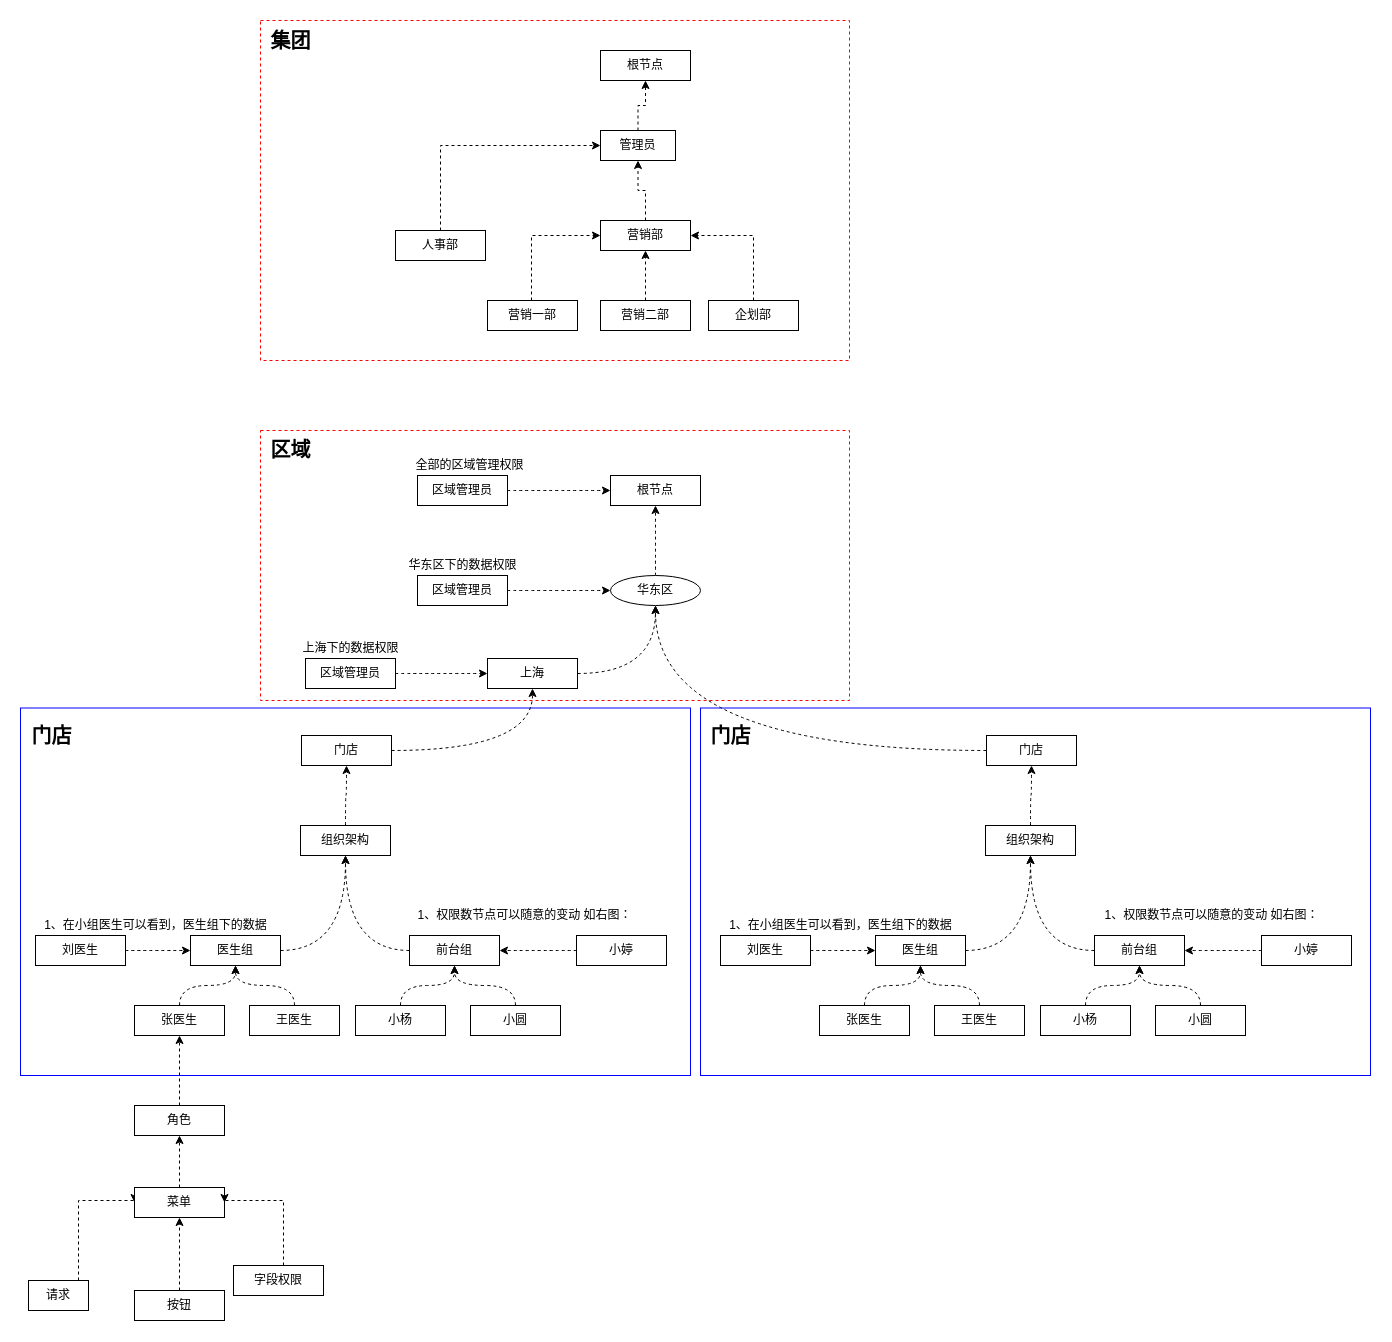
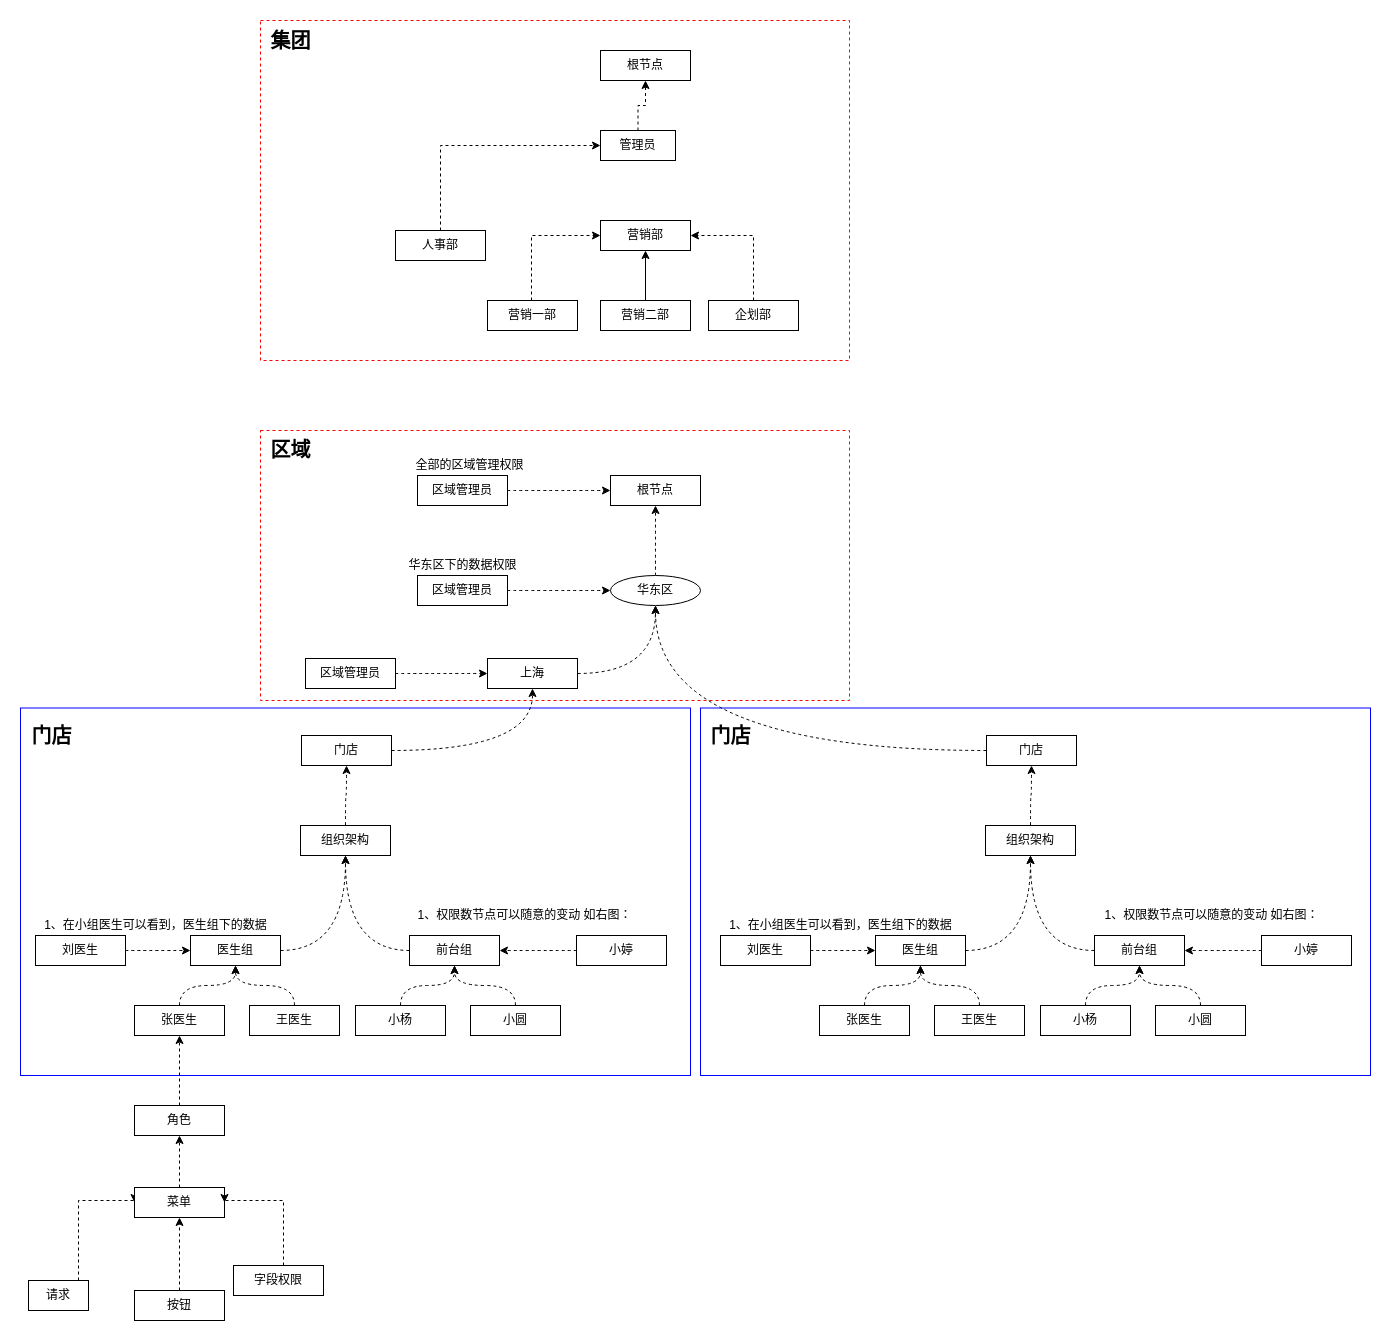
(646, 191) -> none
(646, 278) -> (646, 278)
(351, 649) -> none
